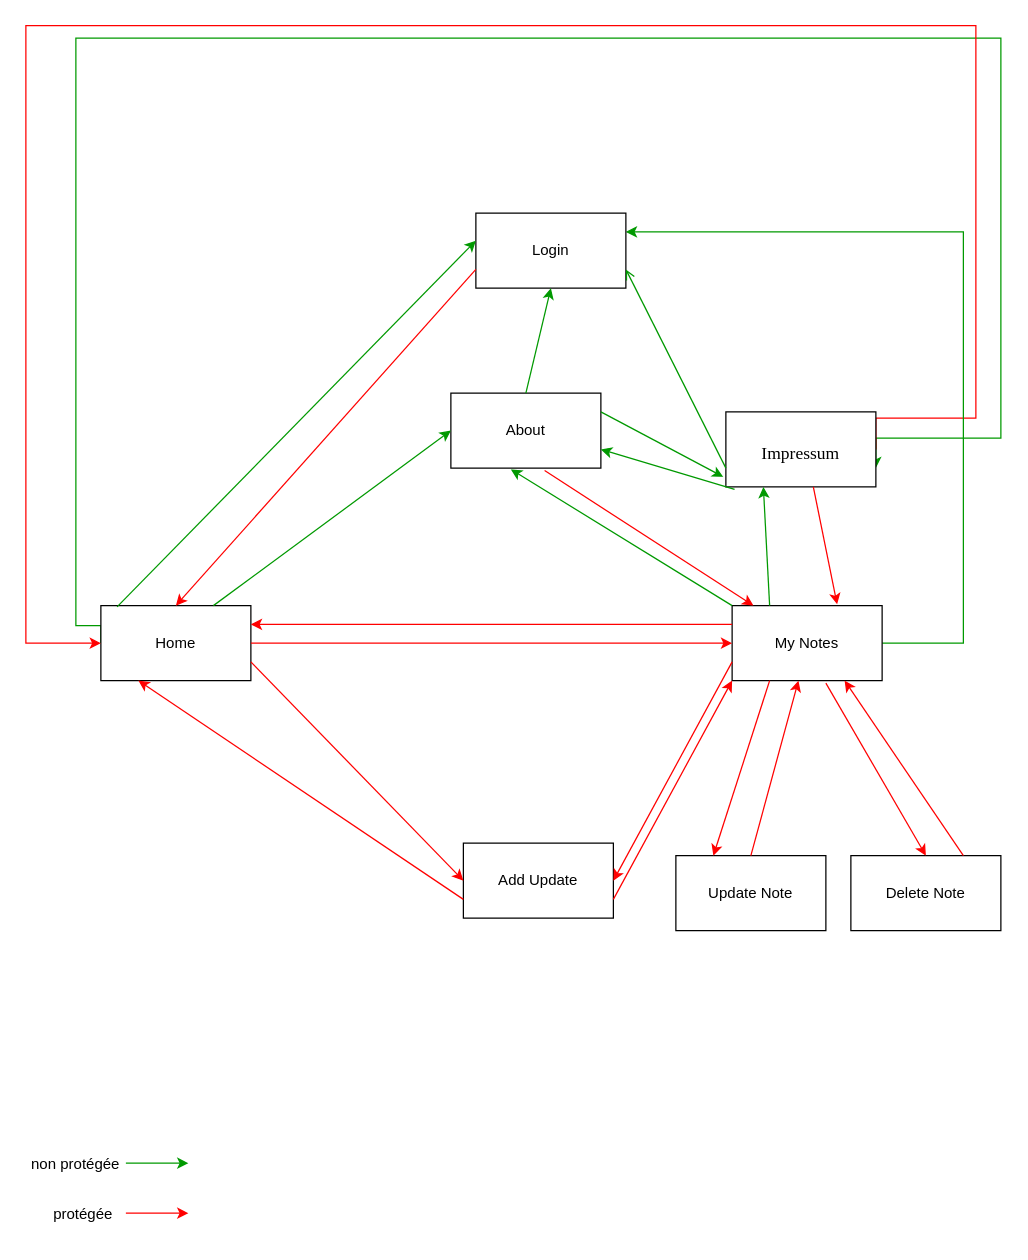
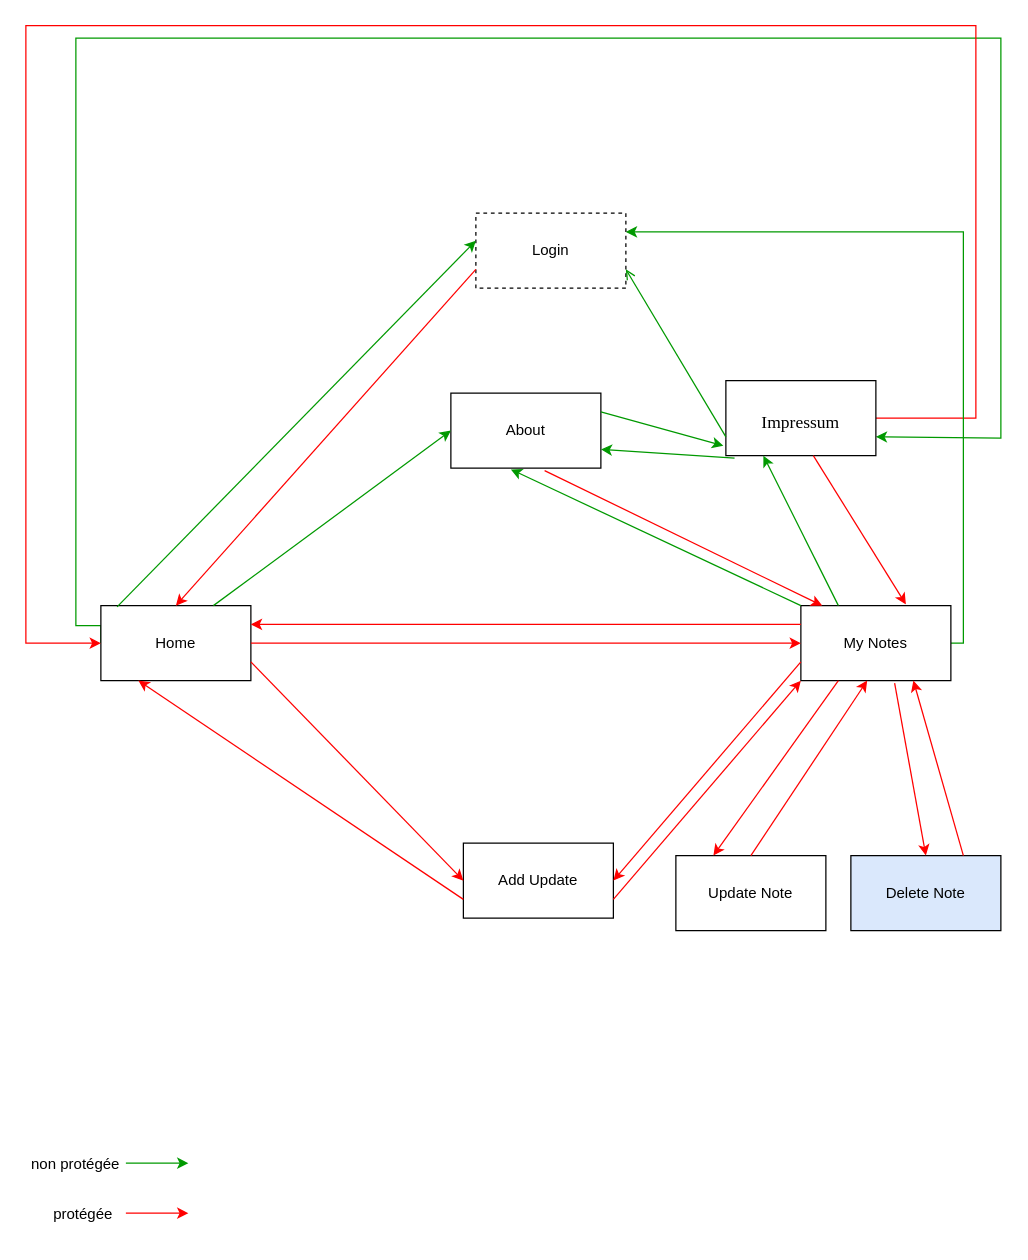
(551, 251) -> (551, 251)
(537, 345) -> none
(801, 449) -> (801, 418)
(807, 643) -> (876, 643)
(926, 893) -> (926, 893)
